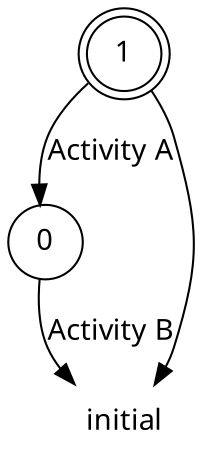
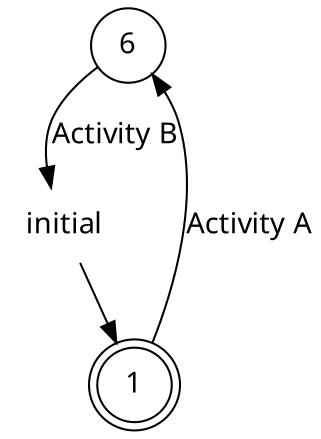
(193, 227) -> (94, 293)
(46, 242) -> (128, 46)
